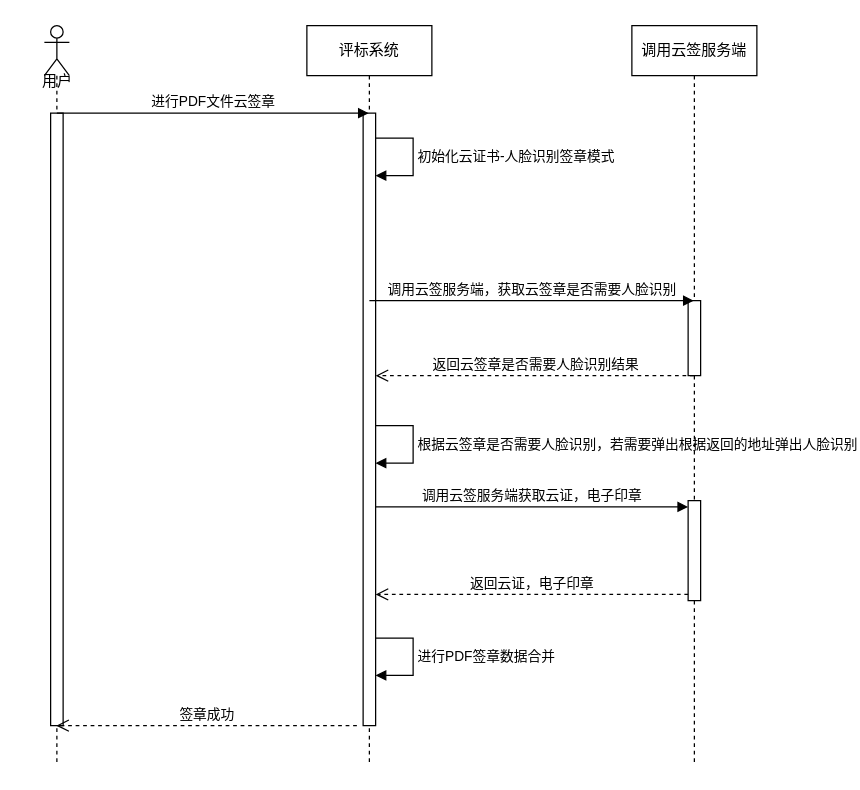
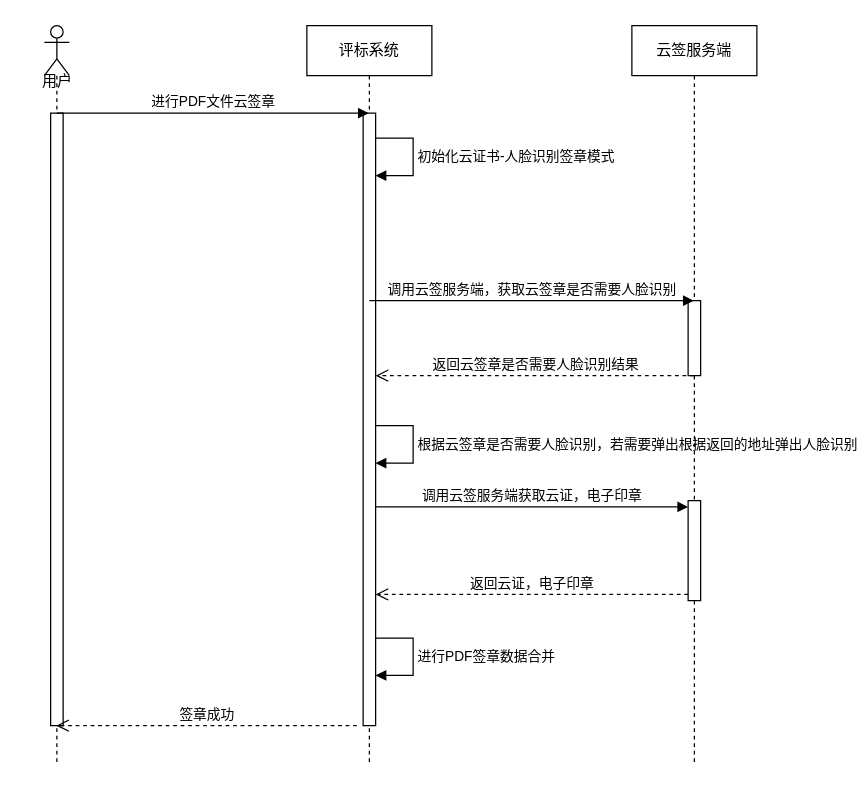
(694, 51) -> (694, 51)
